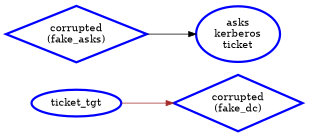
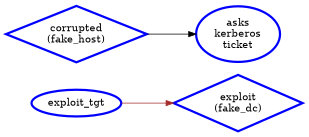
(76, 34) -> (76, 34)
(76, 103) -> (76, 103)
(238, 103) -> (238, 103)
